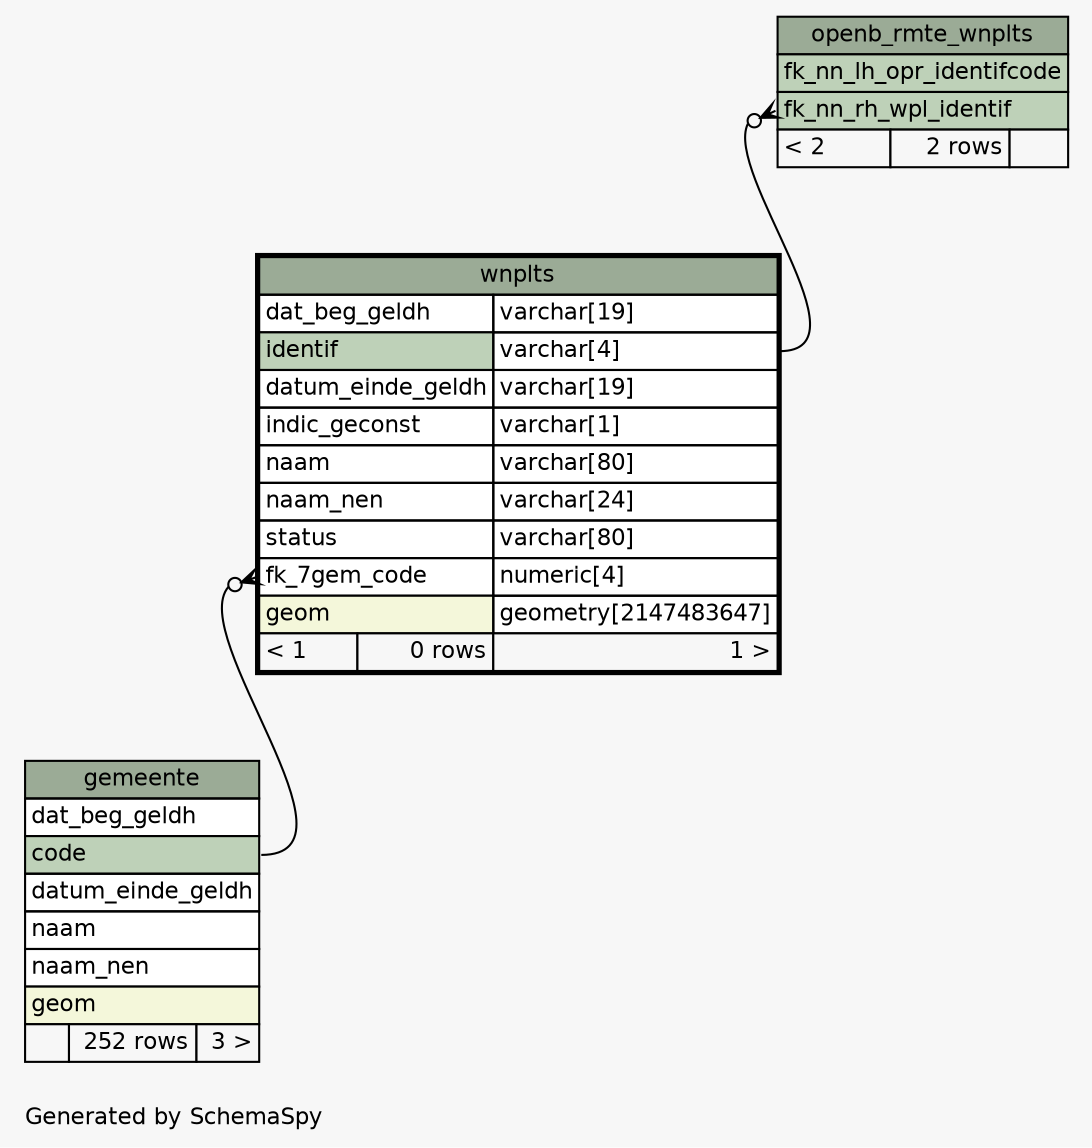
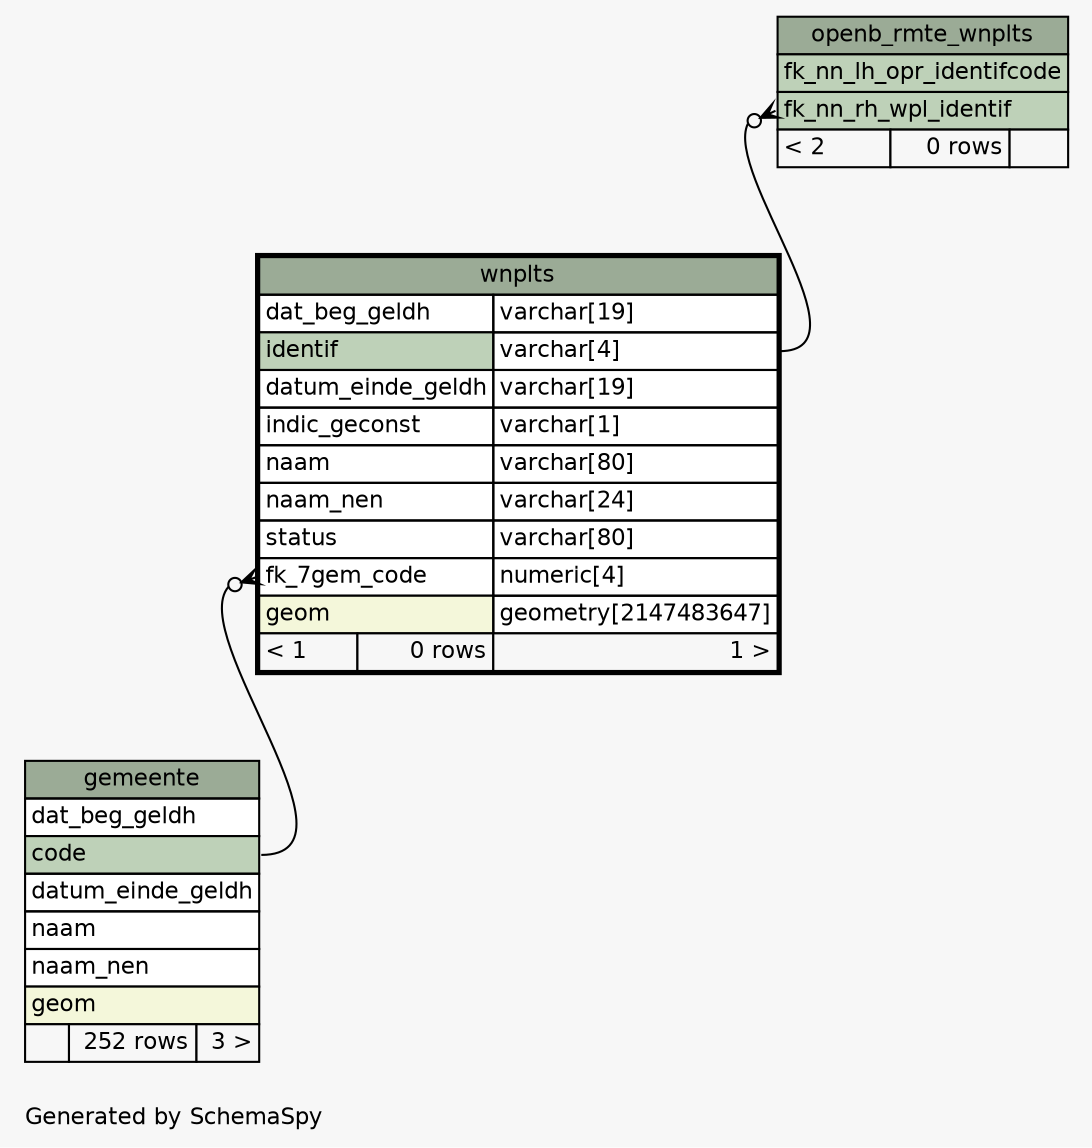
(965, 147) -> (965, 147)
